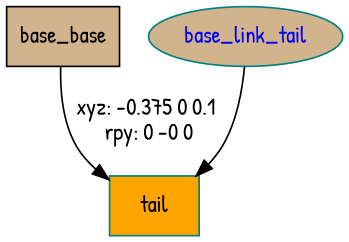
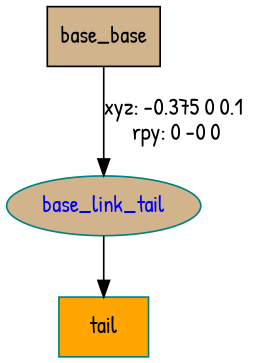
(67, 122) -> (104, 113)
